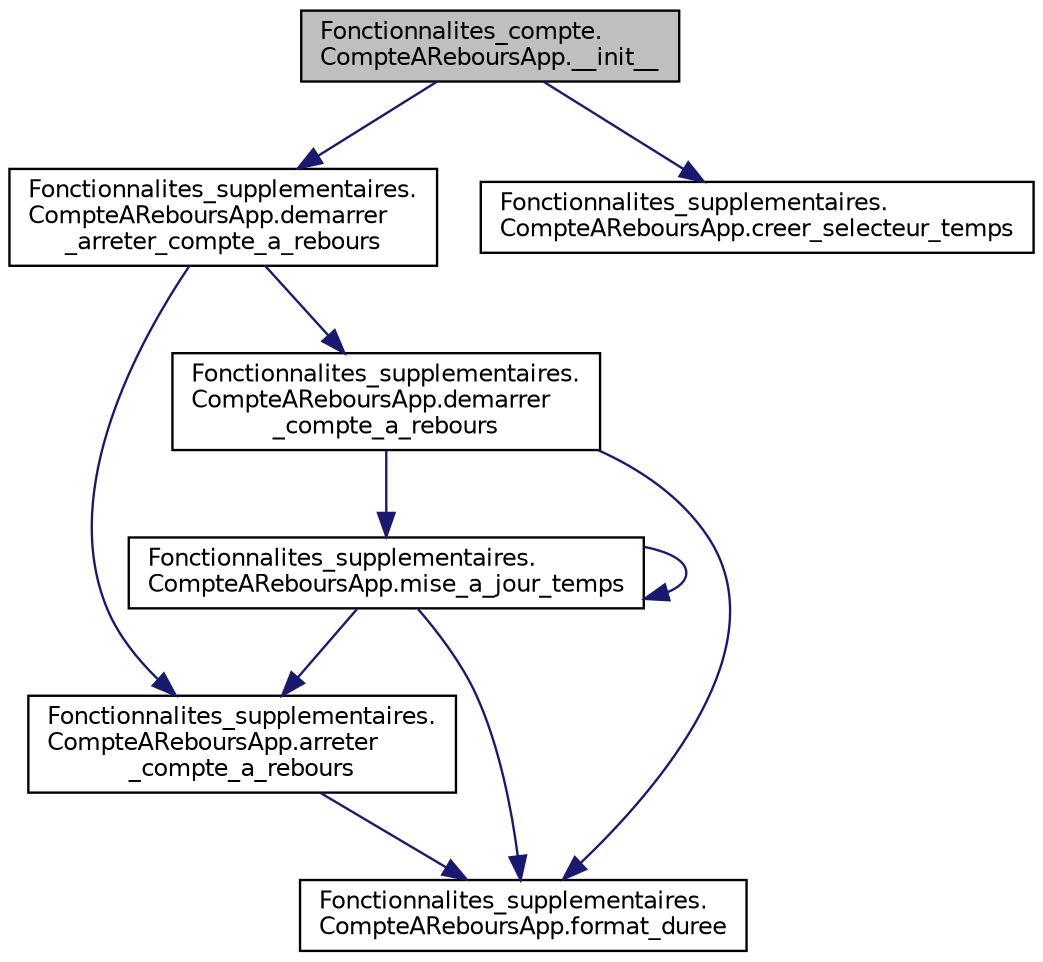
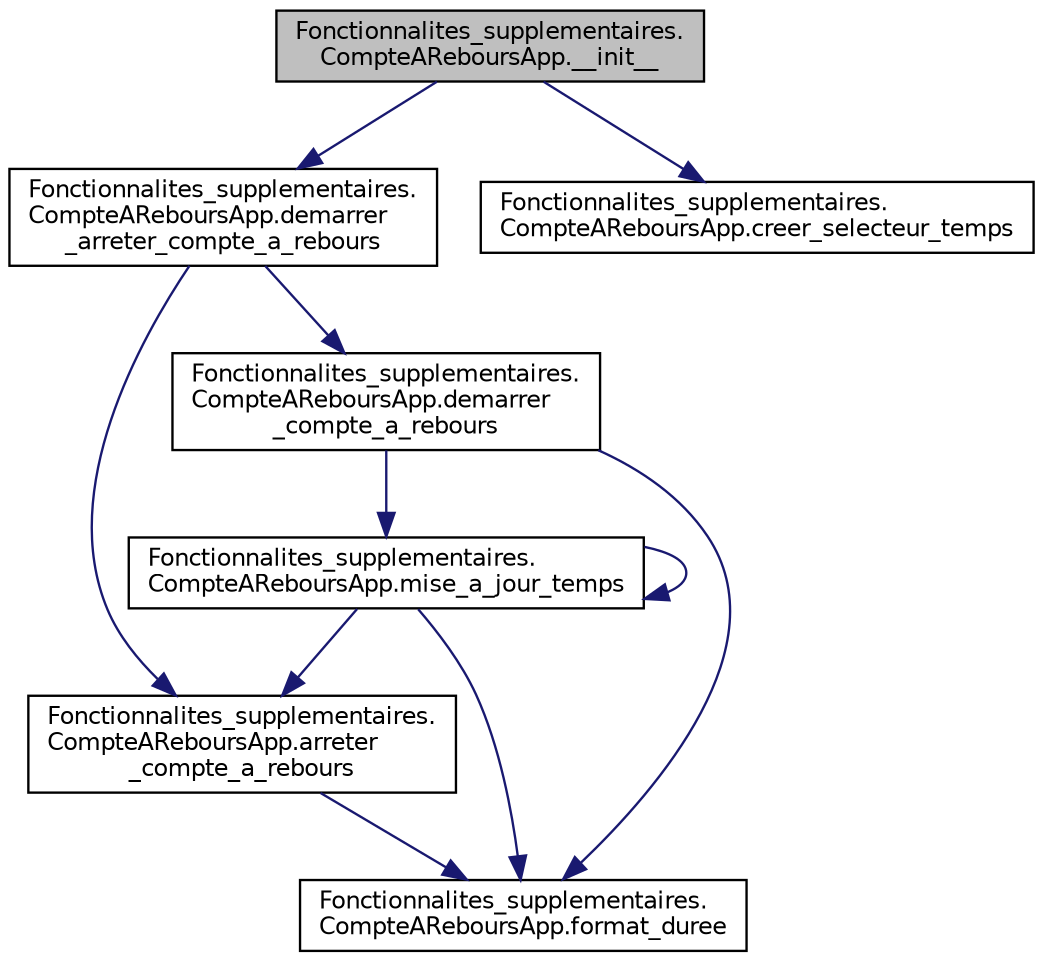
(490, 46) -> (490, 46)
